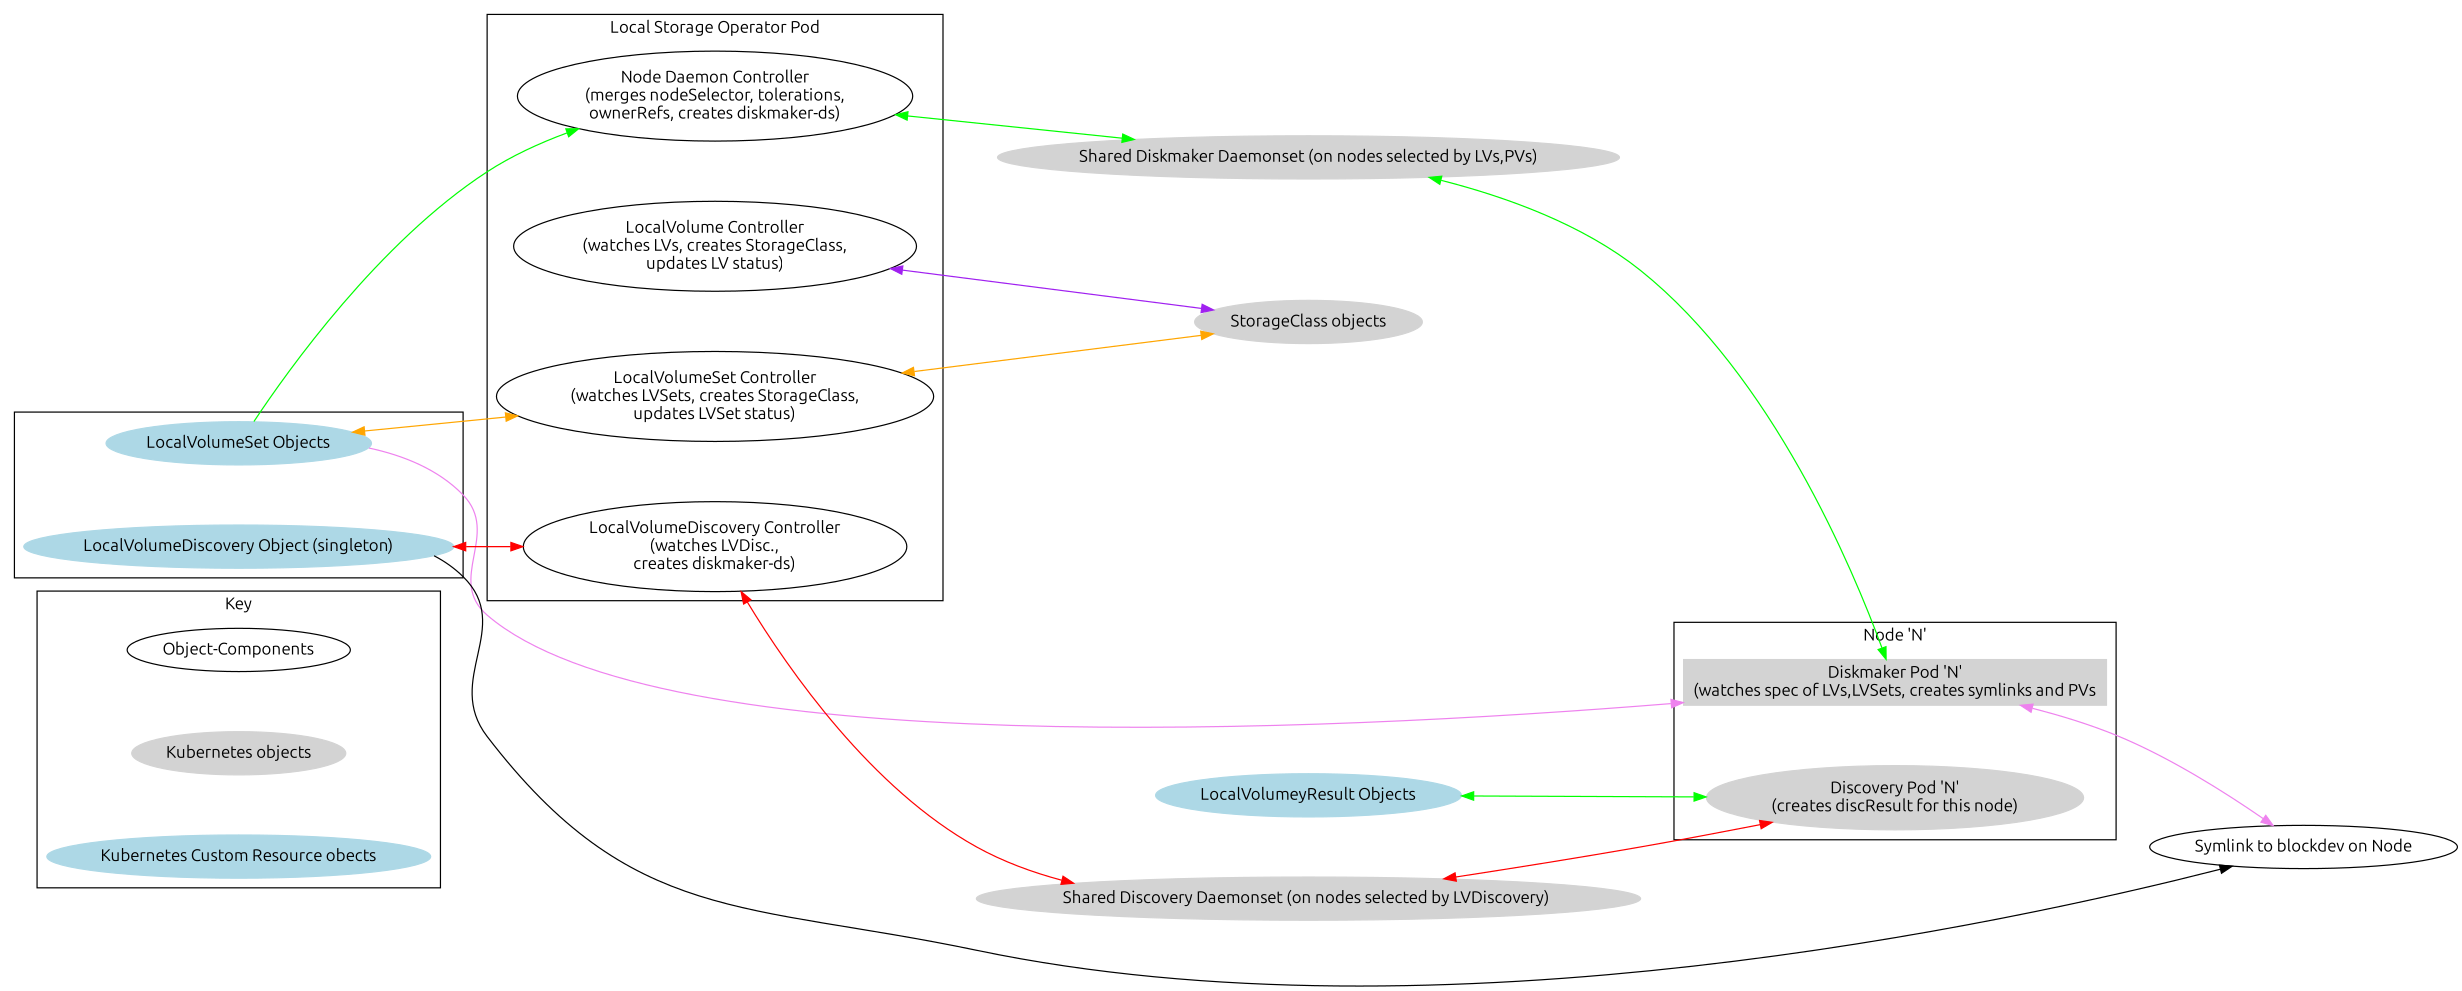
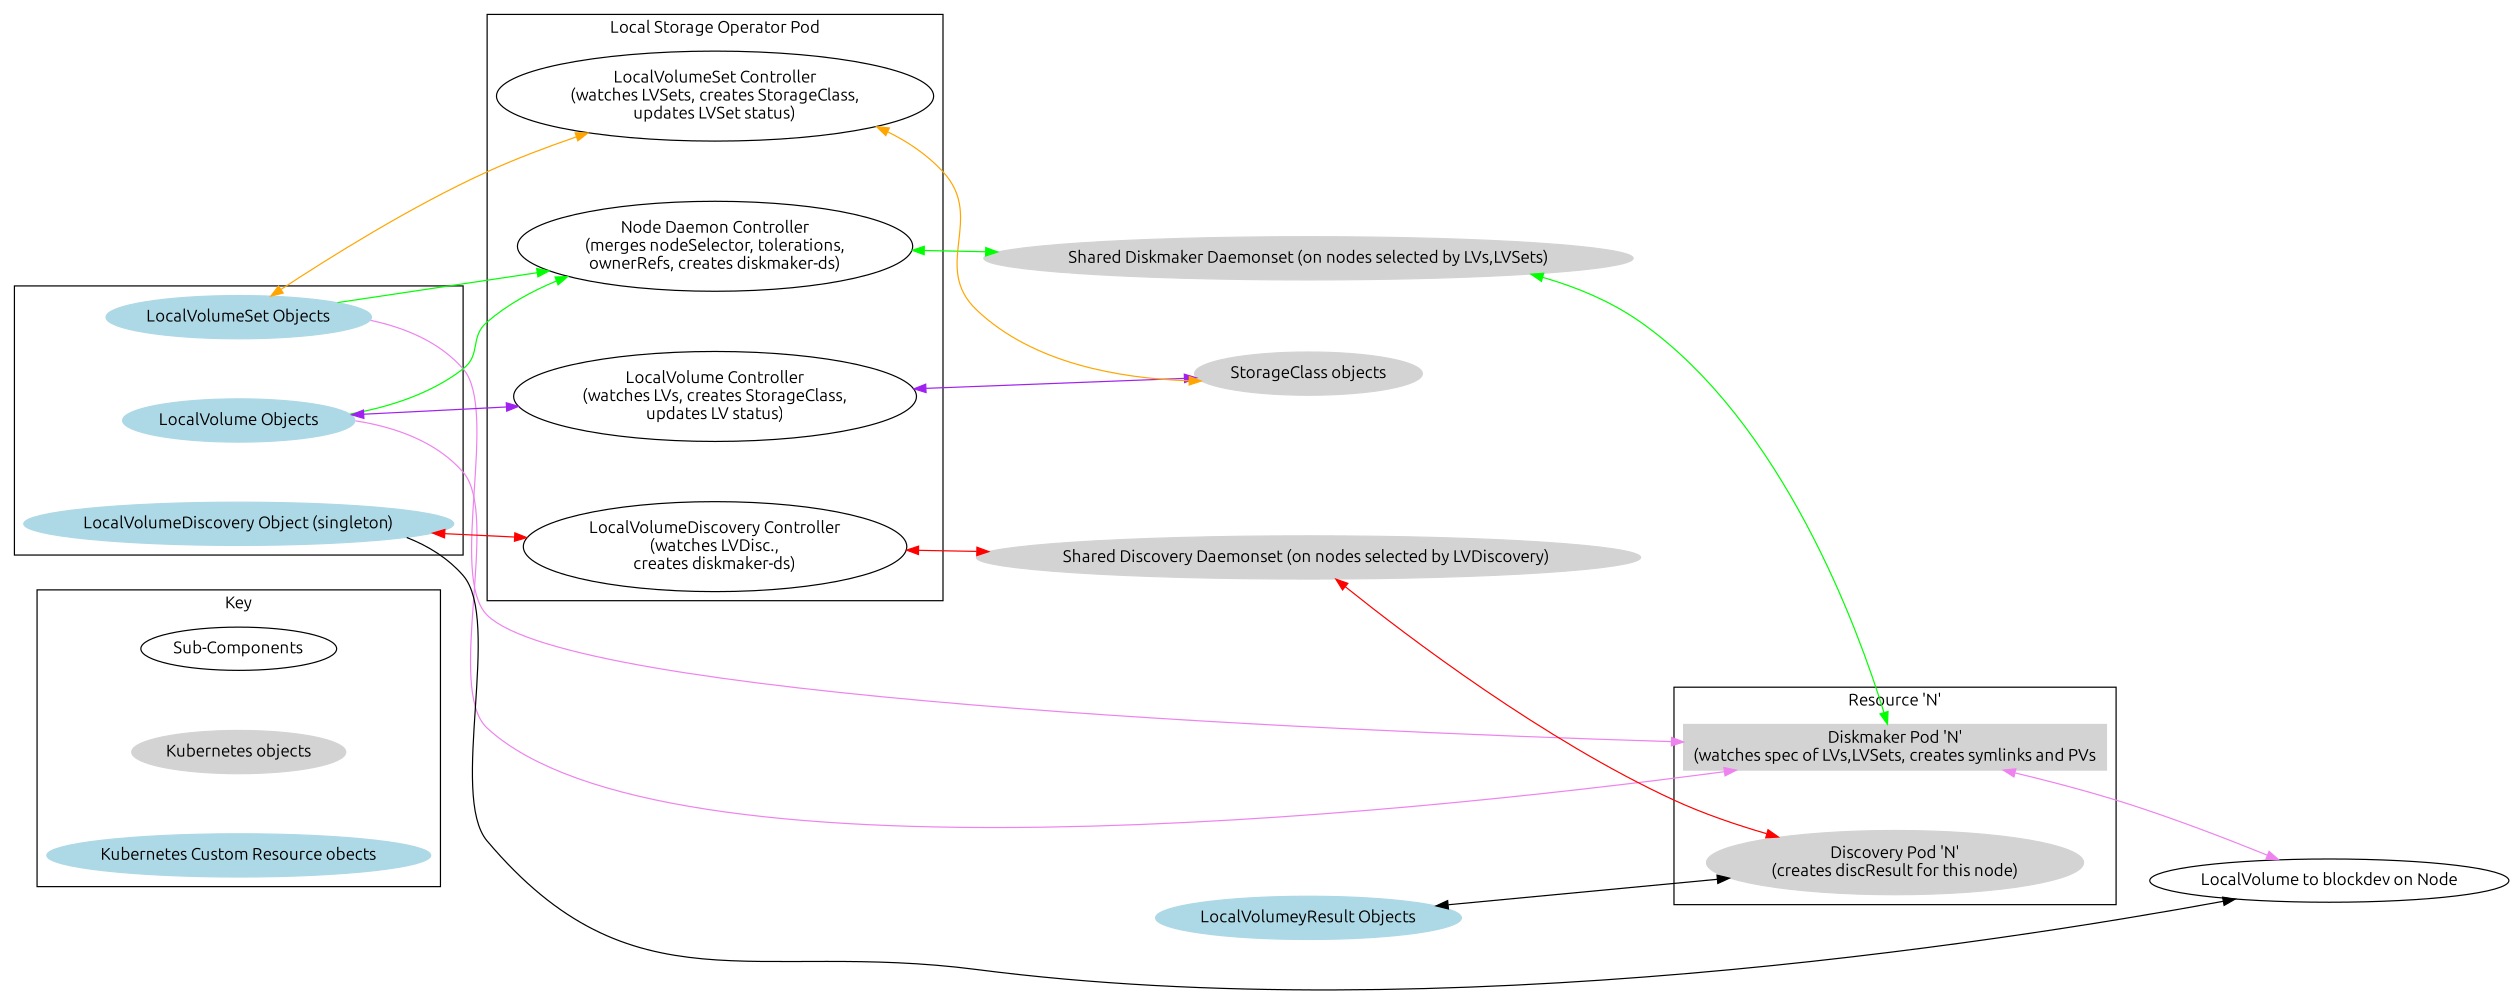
(1308, 157) -> (1308, 258)
none -> (239, 420)
(1895, 636) -> (1895, 701)
(239, 650) -> (239, 649)
(1584, 796) -> (1583, 892)
(2304, 847) -> (2329, 881)
